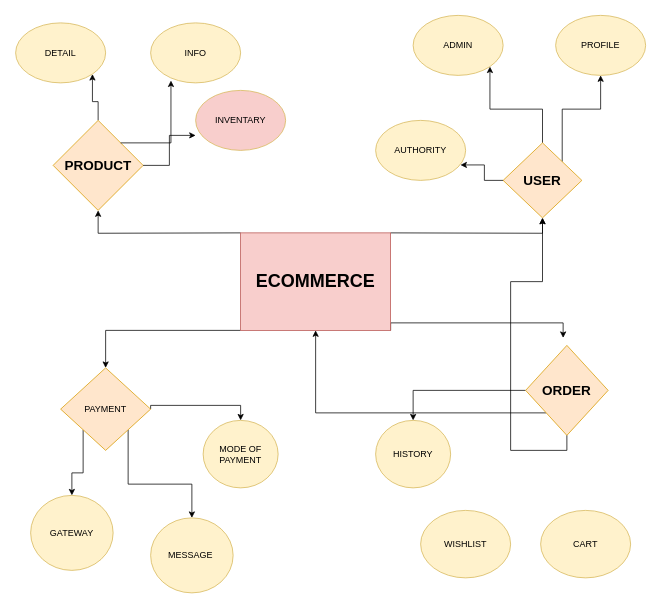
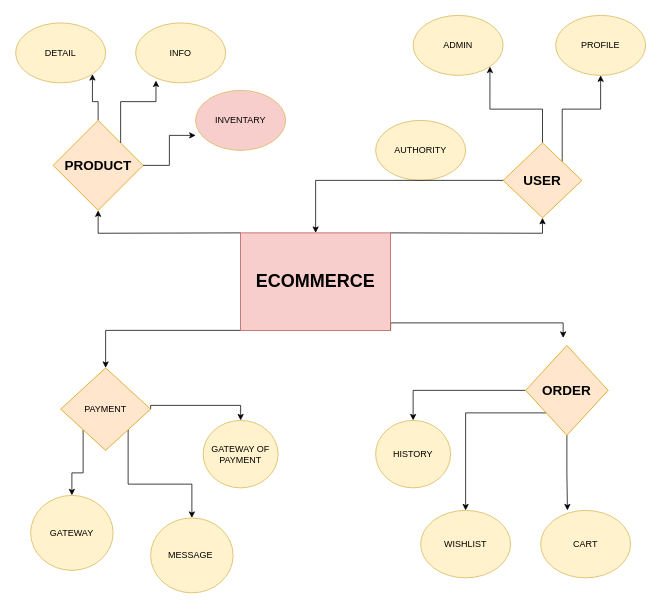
(195, 53) -> (180, 53)
(484, 173) -> (378, 180)
(510, 357) -> (567, 497)
(315, 376) -> (465, 458)
(240, 454) -> (240, 454)
